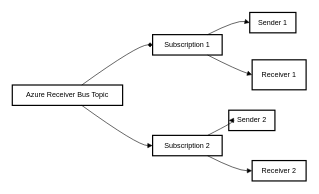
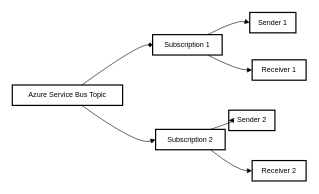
(279, 75) -> (279, 70)
(68, 95) -> (68, 95)
(188, 146) -> (191, 140)
